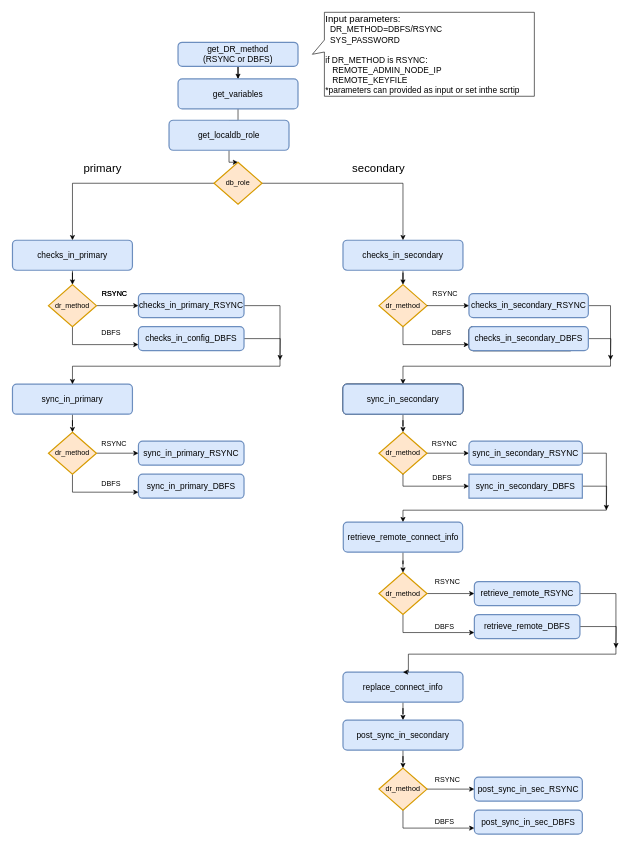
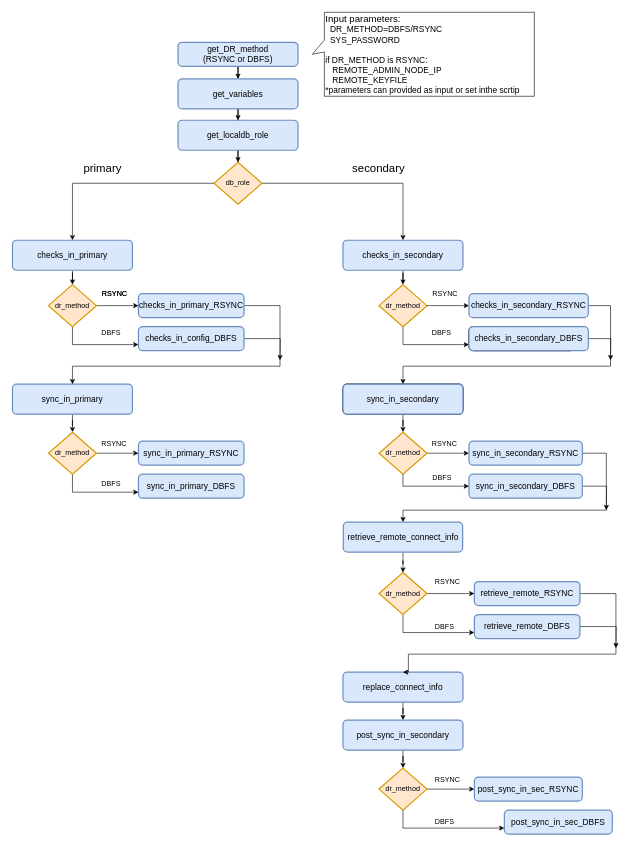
(229, 135) -> (238, 135)
(526, 486) -> (526, 486)
(528, 822) -> (558, 822)
